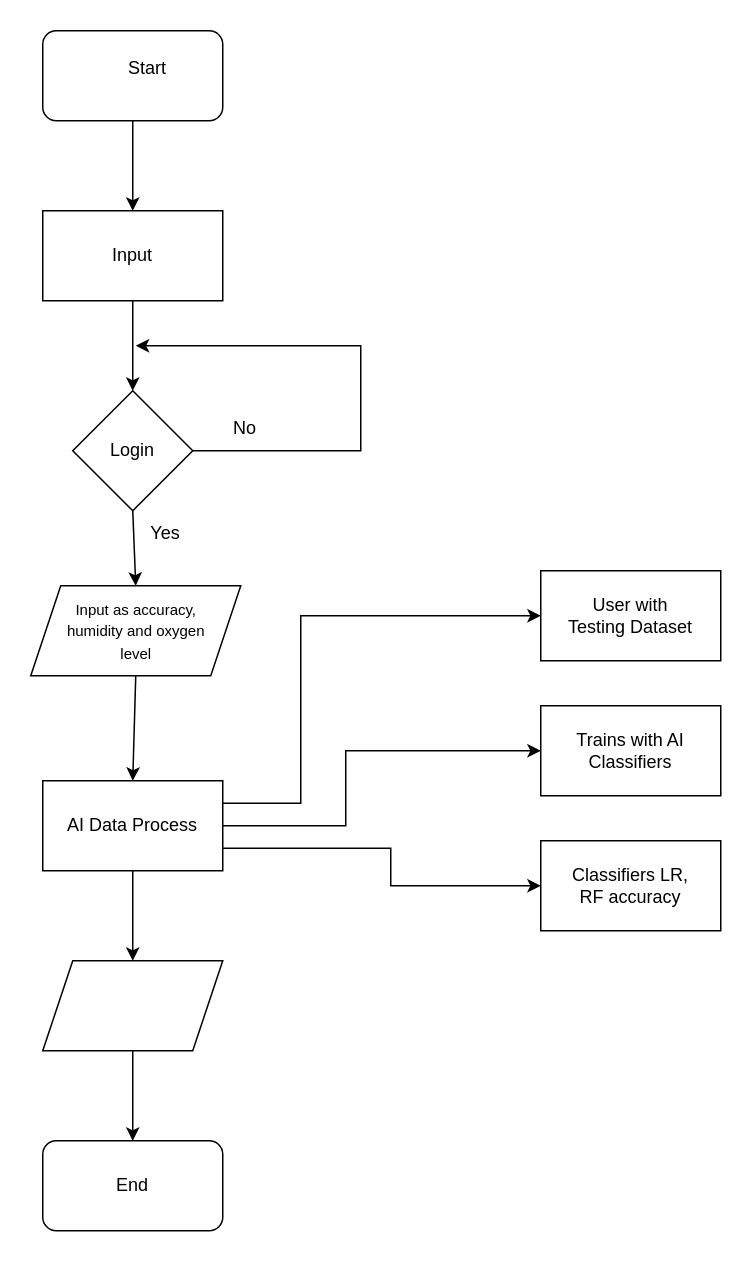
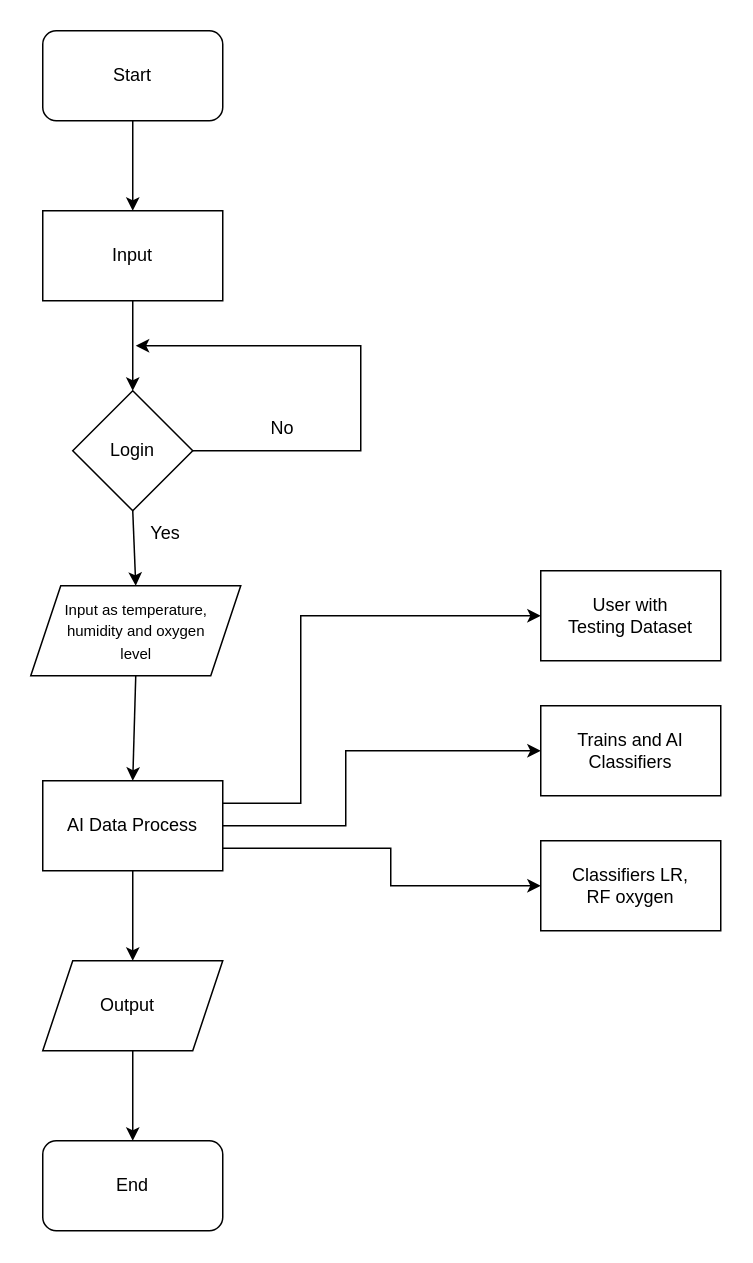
(148, 68) -> (133, 76)
(245, 428) -> (283, 428)
(137, 631) -> (137, 631)
(631, 751) -> (631, 751)
(631, 886) -> (631, 886)
none -> (133, 1006)
